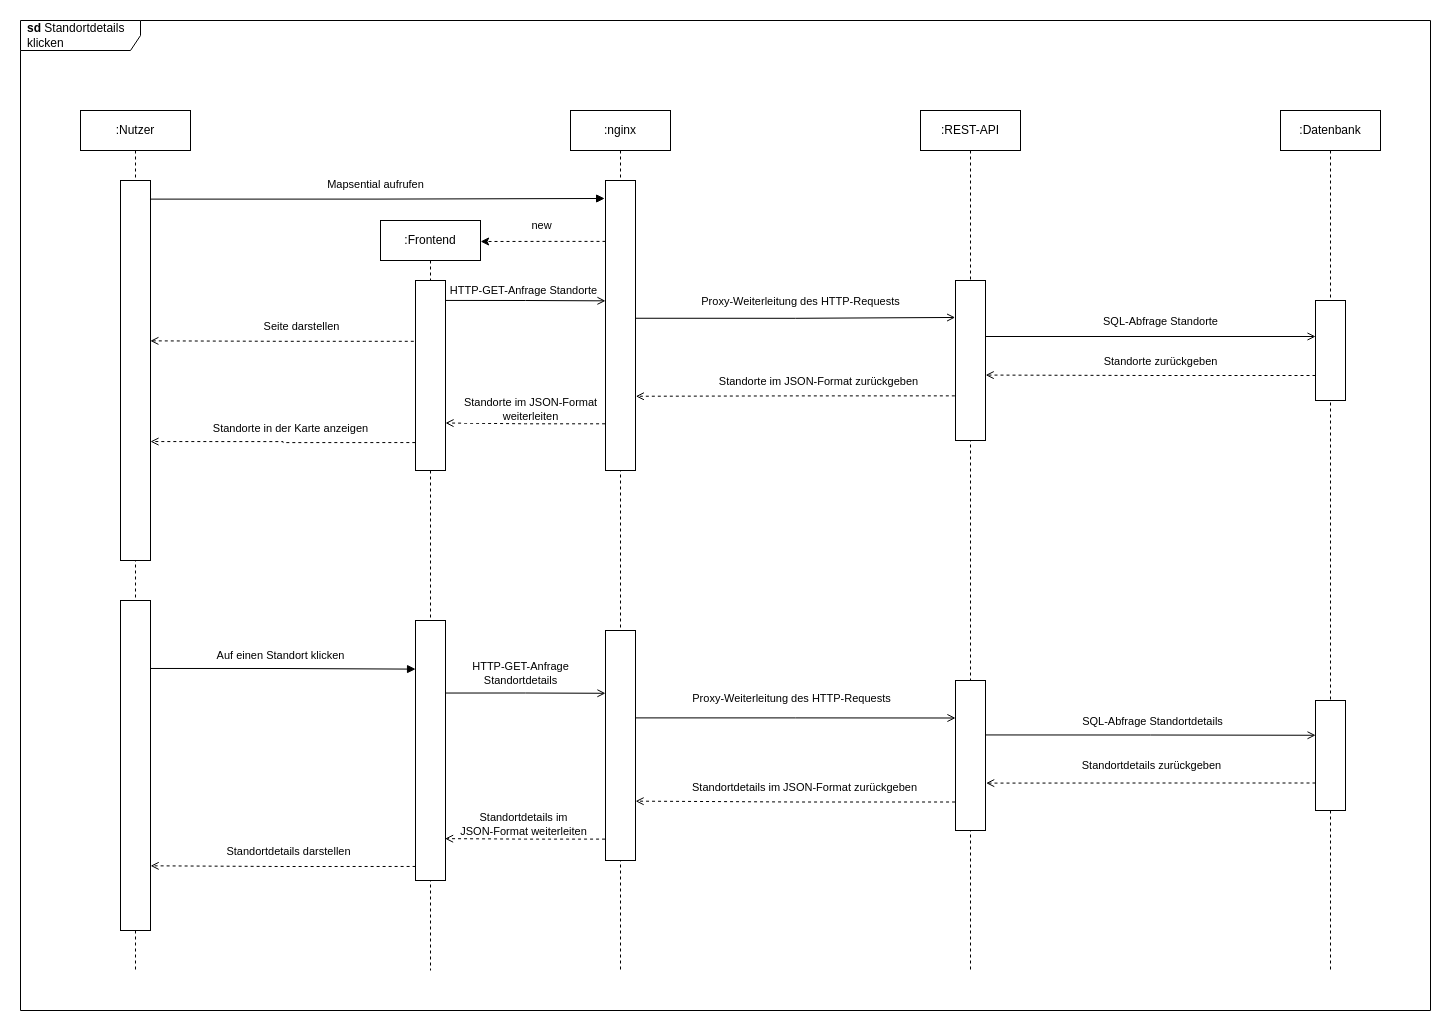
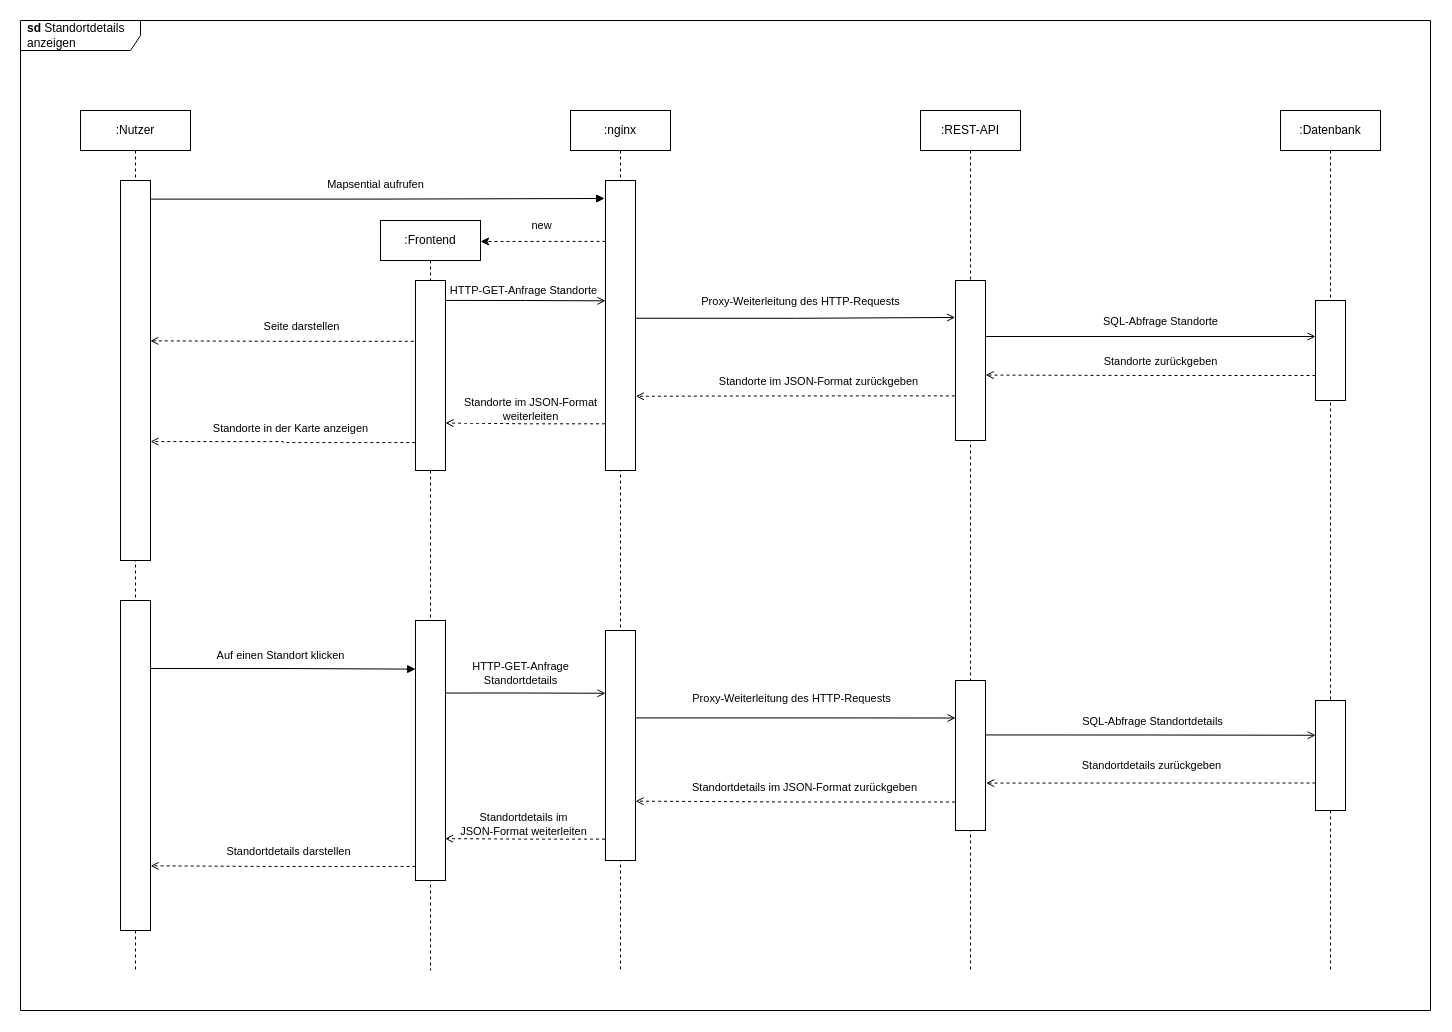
(84, 36) -> (84, 36)
